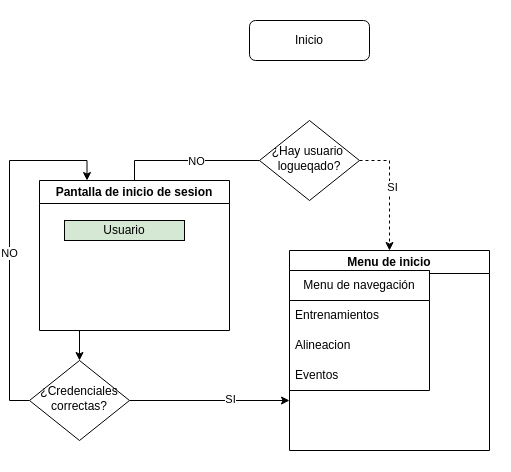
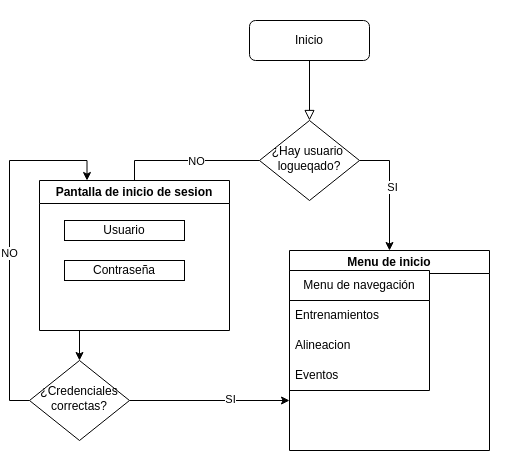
none -> (310, 85)
(390, 218) -> (390, 218)
(125, 231) -> (125, 231)
none -> (125, 271)
